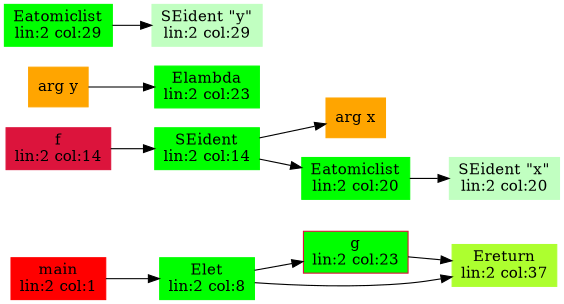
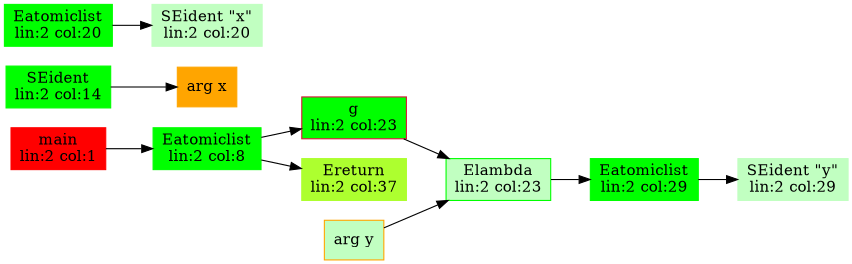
(58, 87) -> (354, 240)
(207, 87) -> (498, 180)
(58, 149) -> none
(275, 162) -> none
none -> (565, 180)
(424, 258) -> (421, 147)
(207, 279) -> (207, 149)
